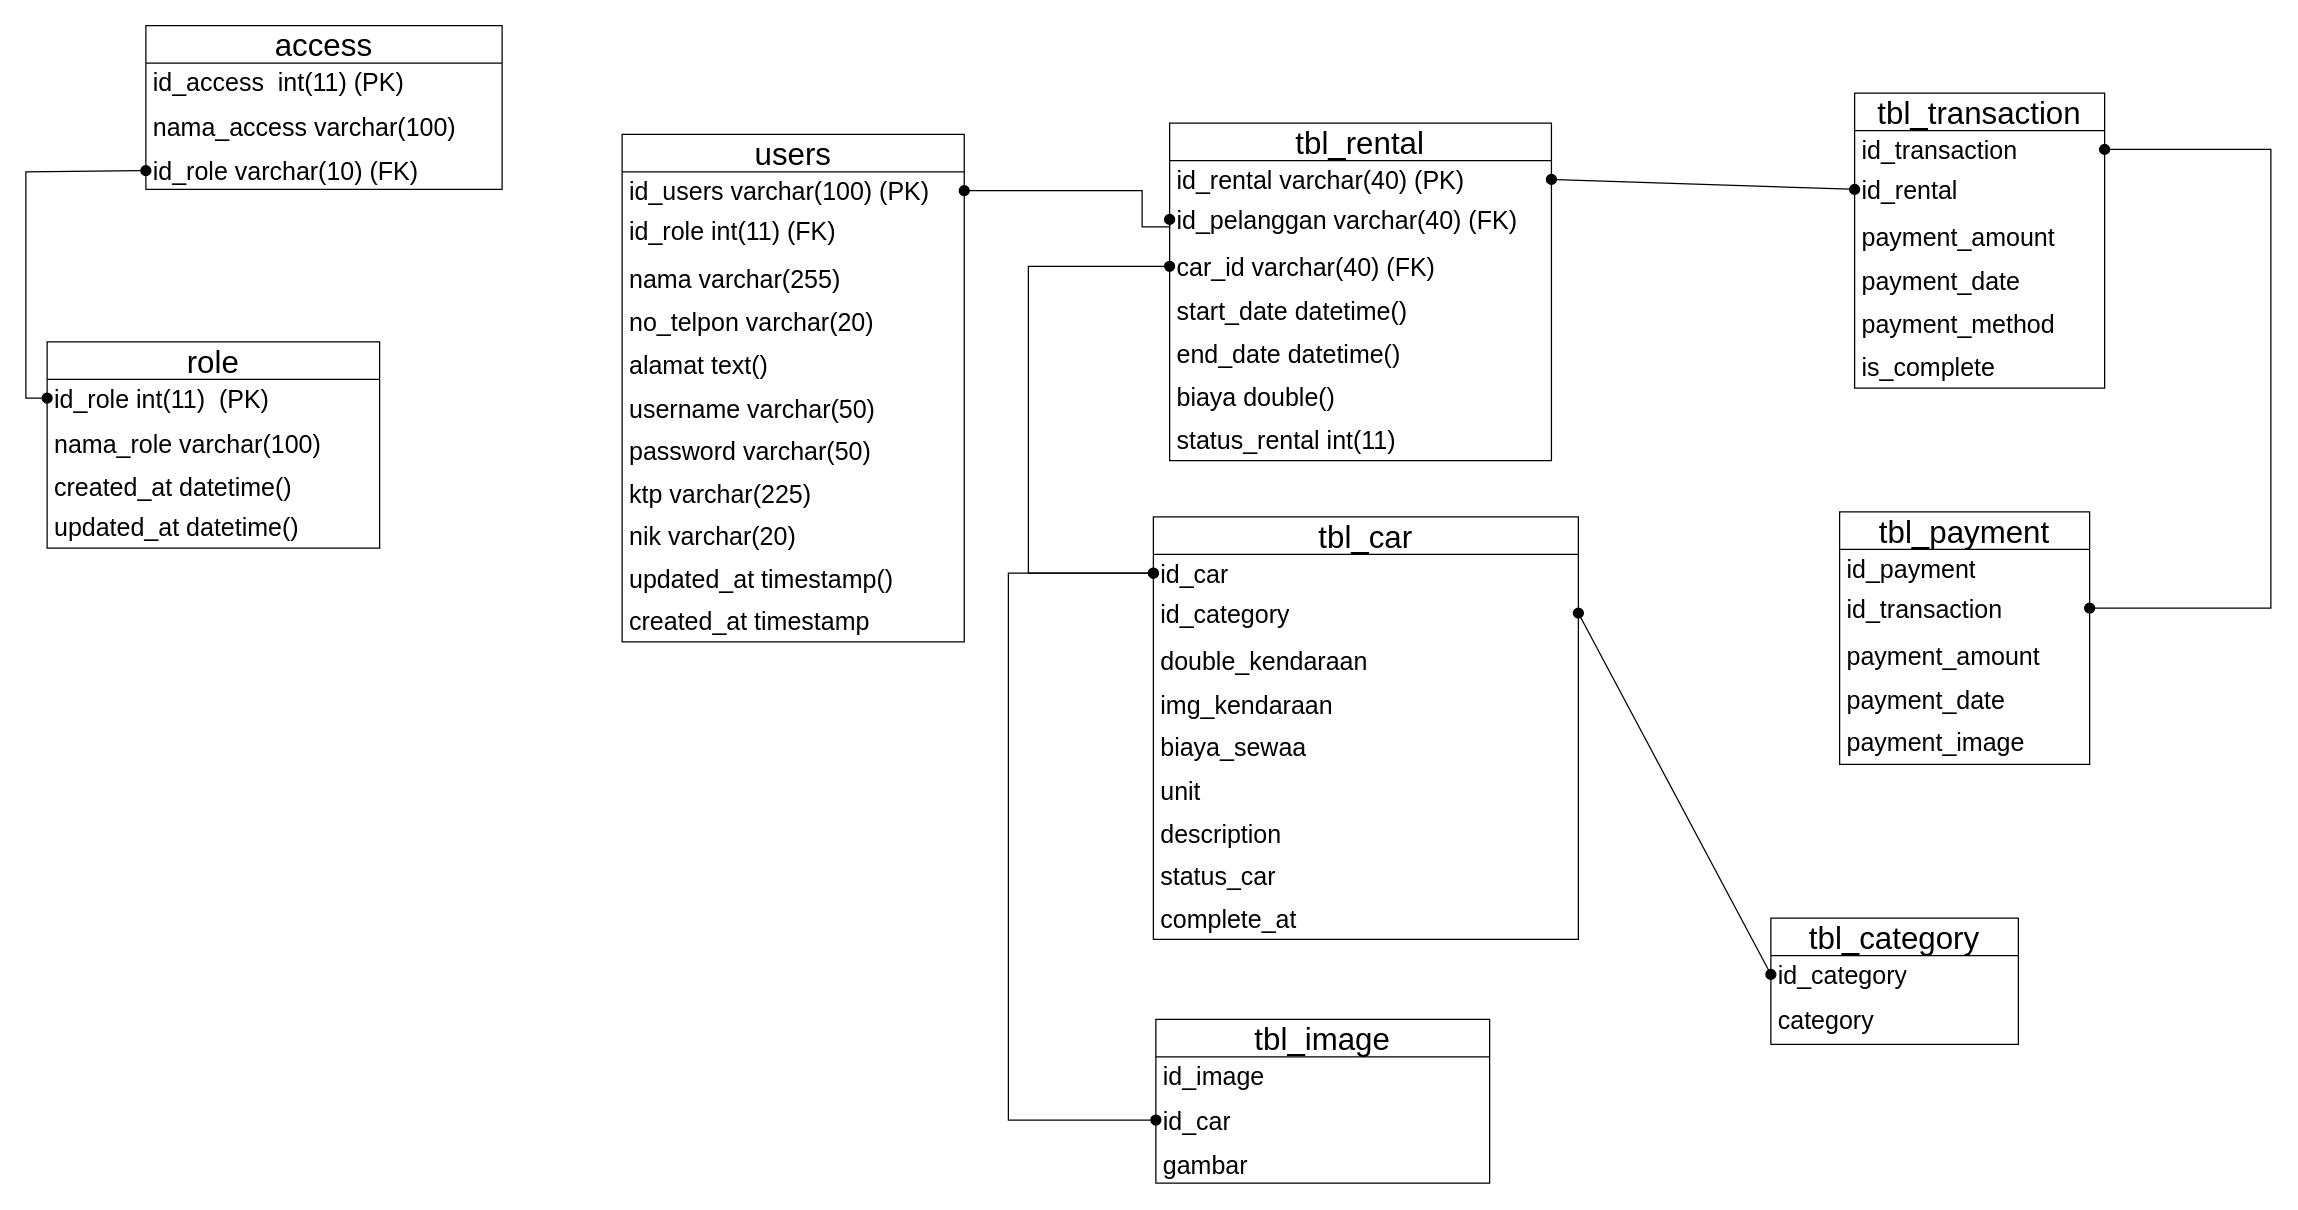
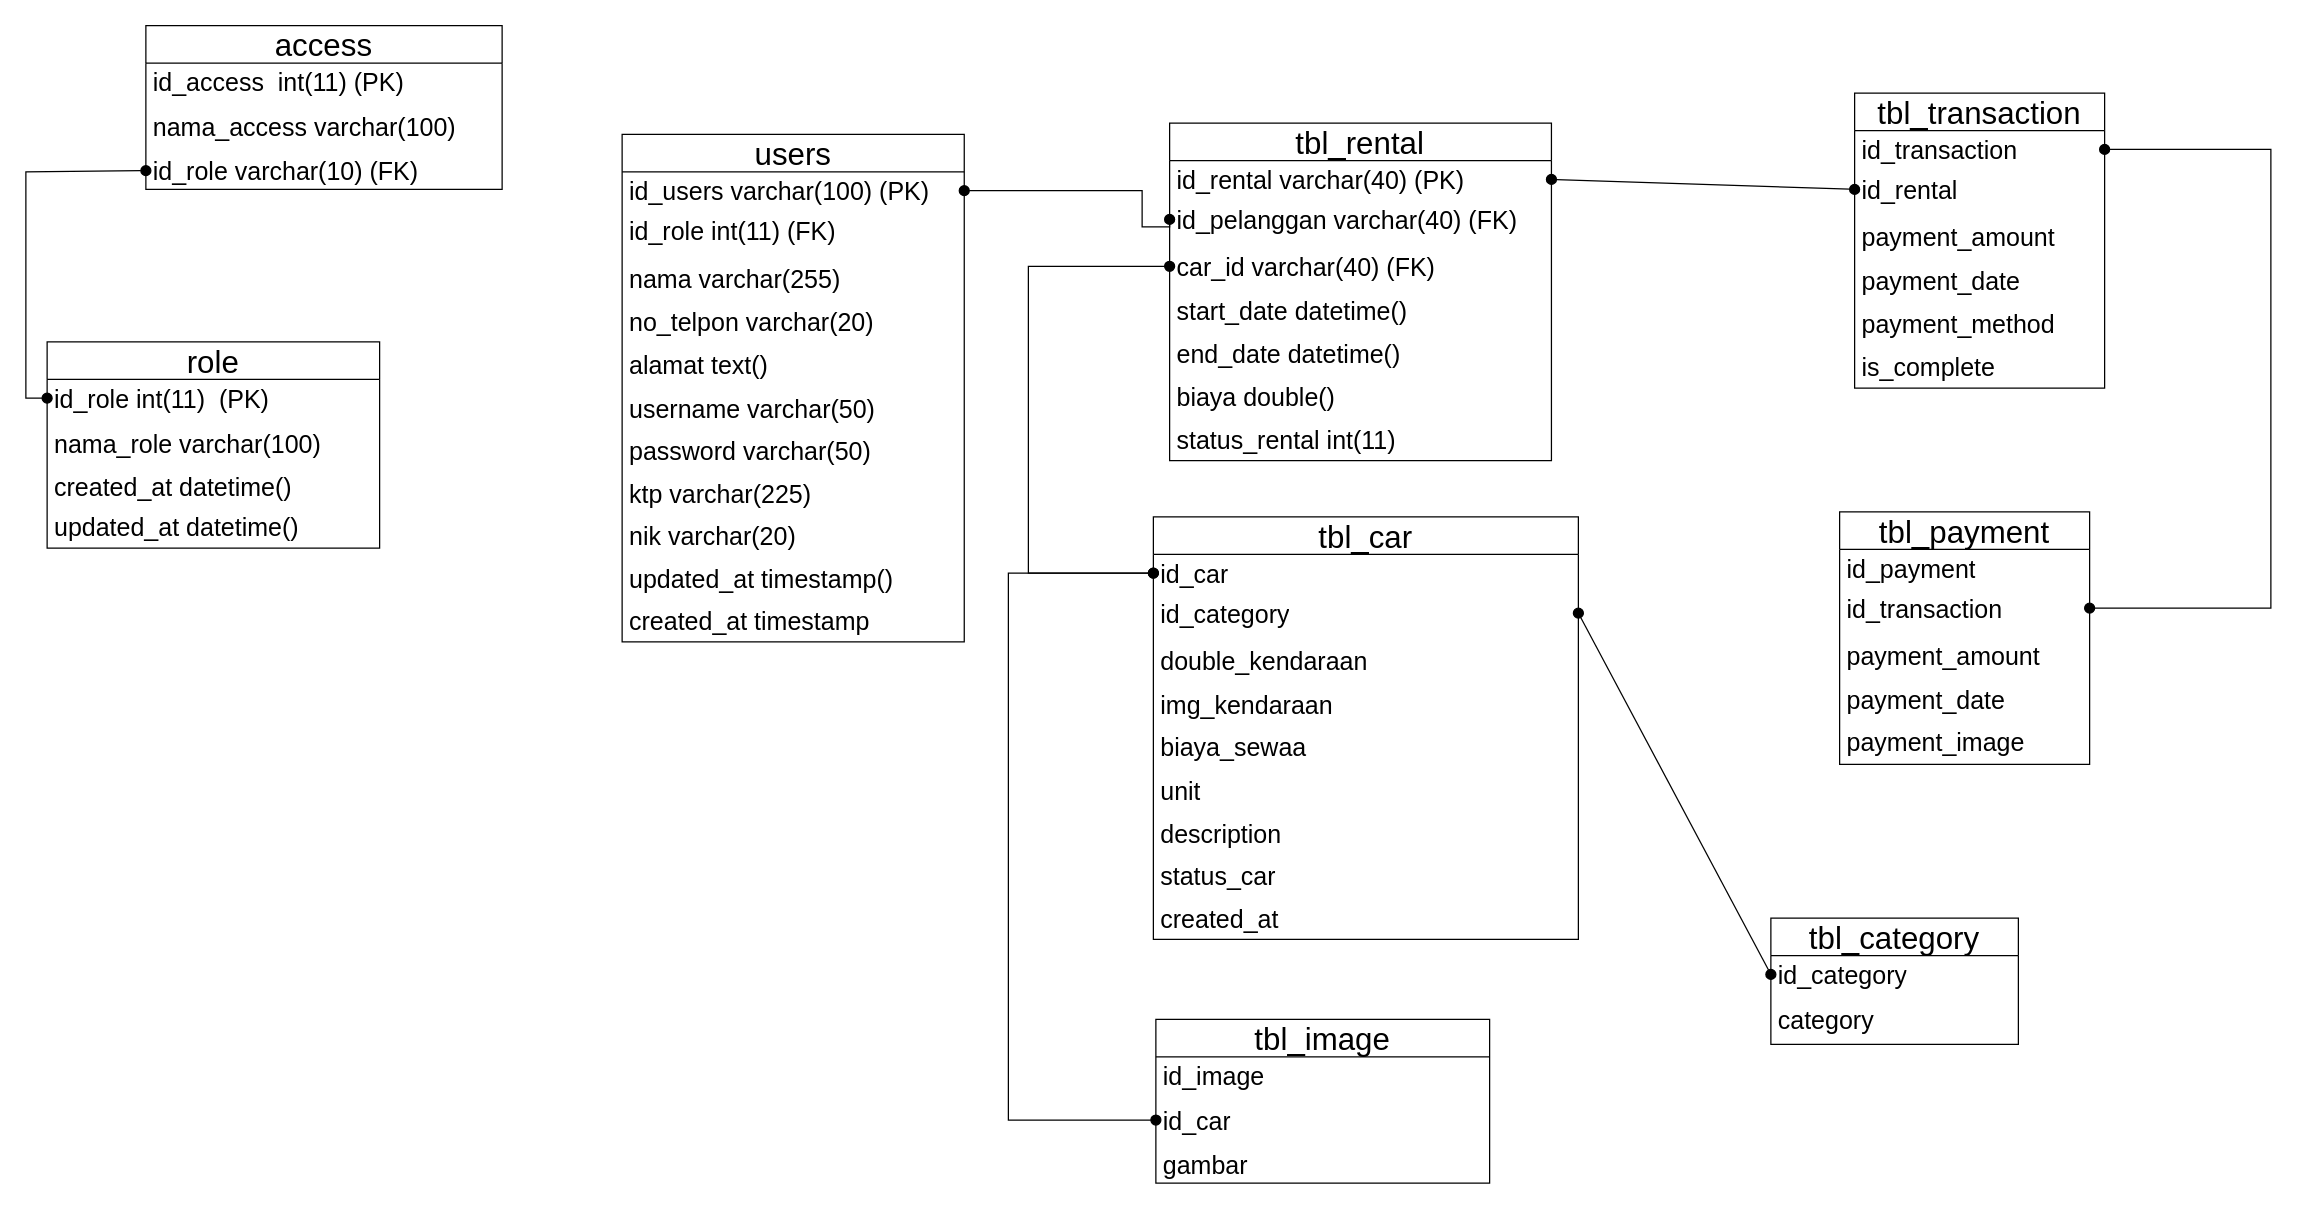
(1220, 918) -> (1217, 918)
